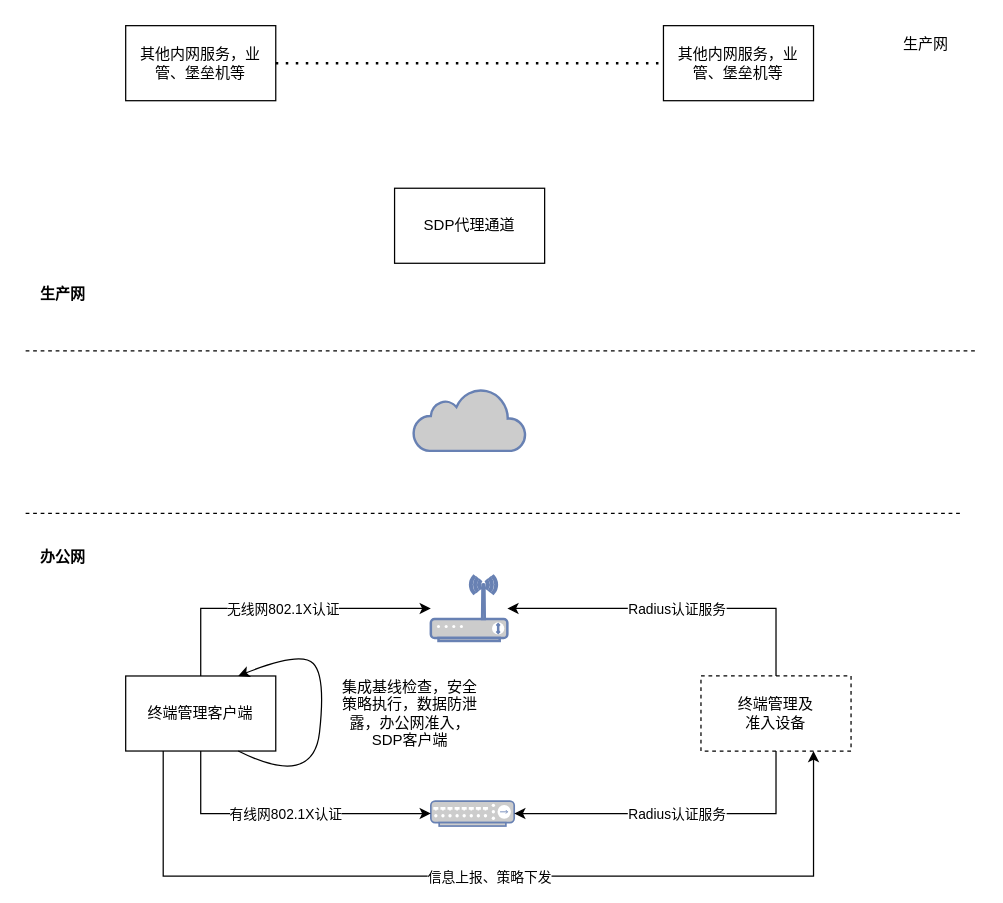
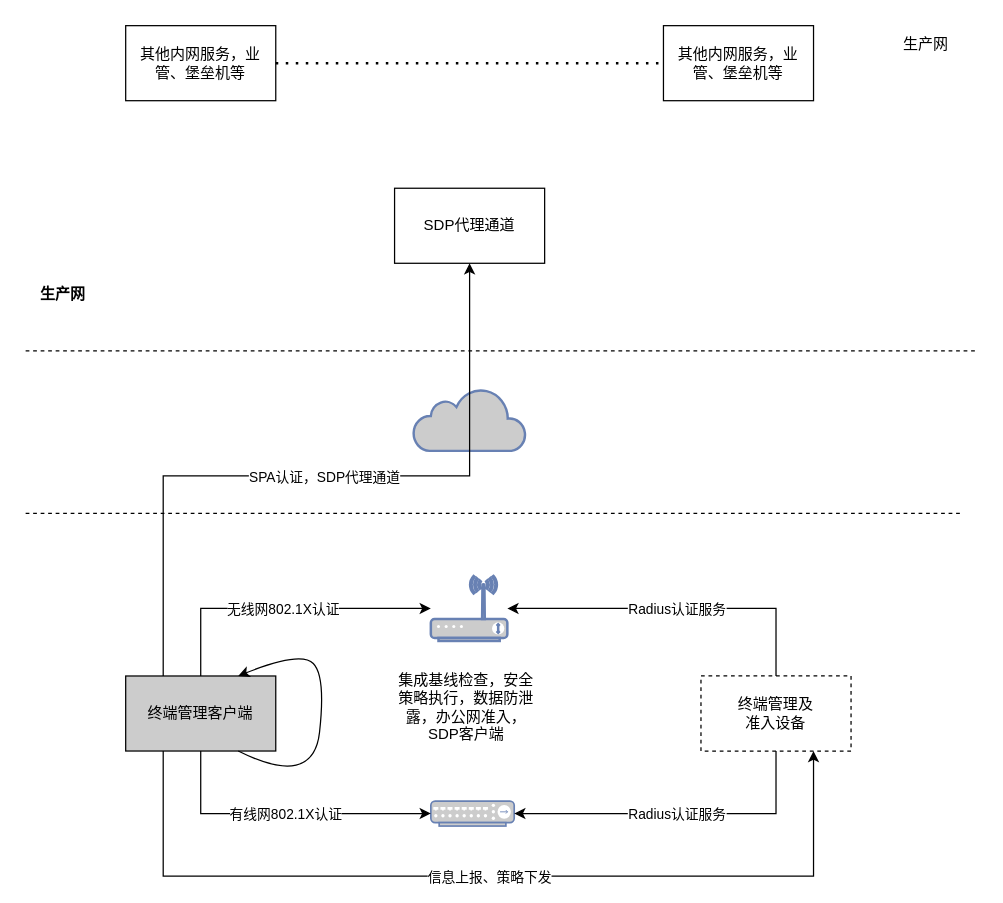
none -> (469, 451)
(63, 557) -> none
(201, 713) -> (201, 713)
(410, 713) -> (466, 707)
